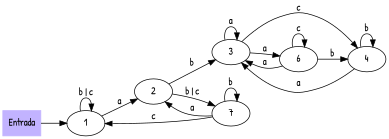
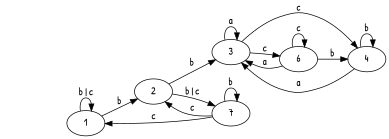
(265, 49) -> (265, 49)
(120, 102) -> (120, 102)
(192, 108) -> (192, 108)
(22, 123) -> none
